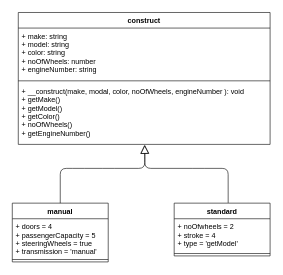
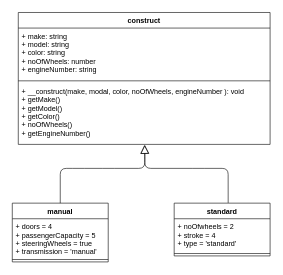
(206, 227) -> (206, 227)
